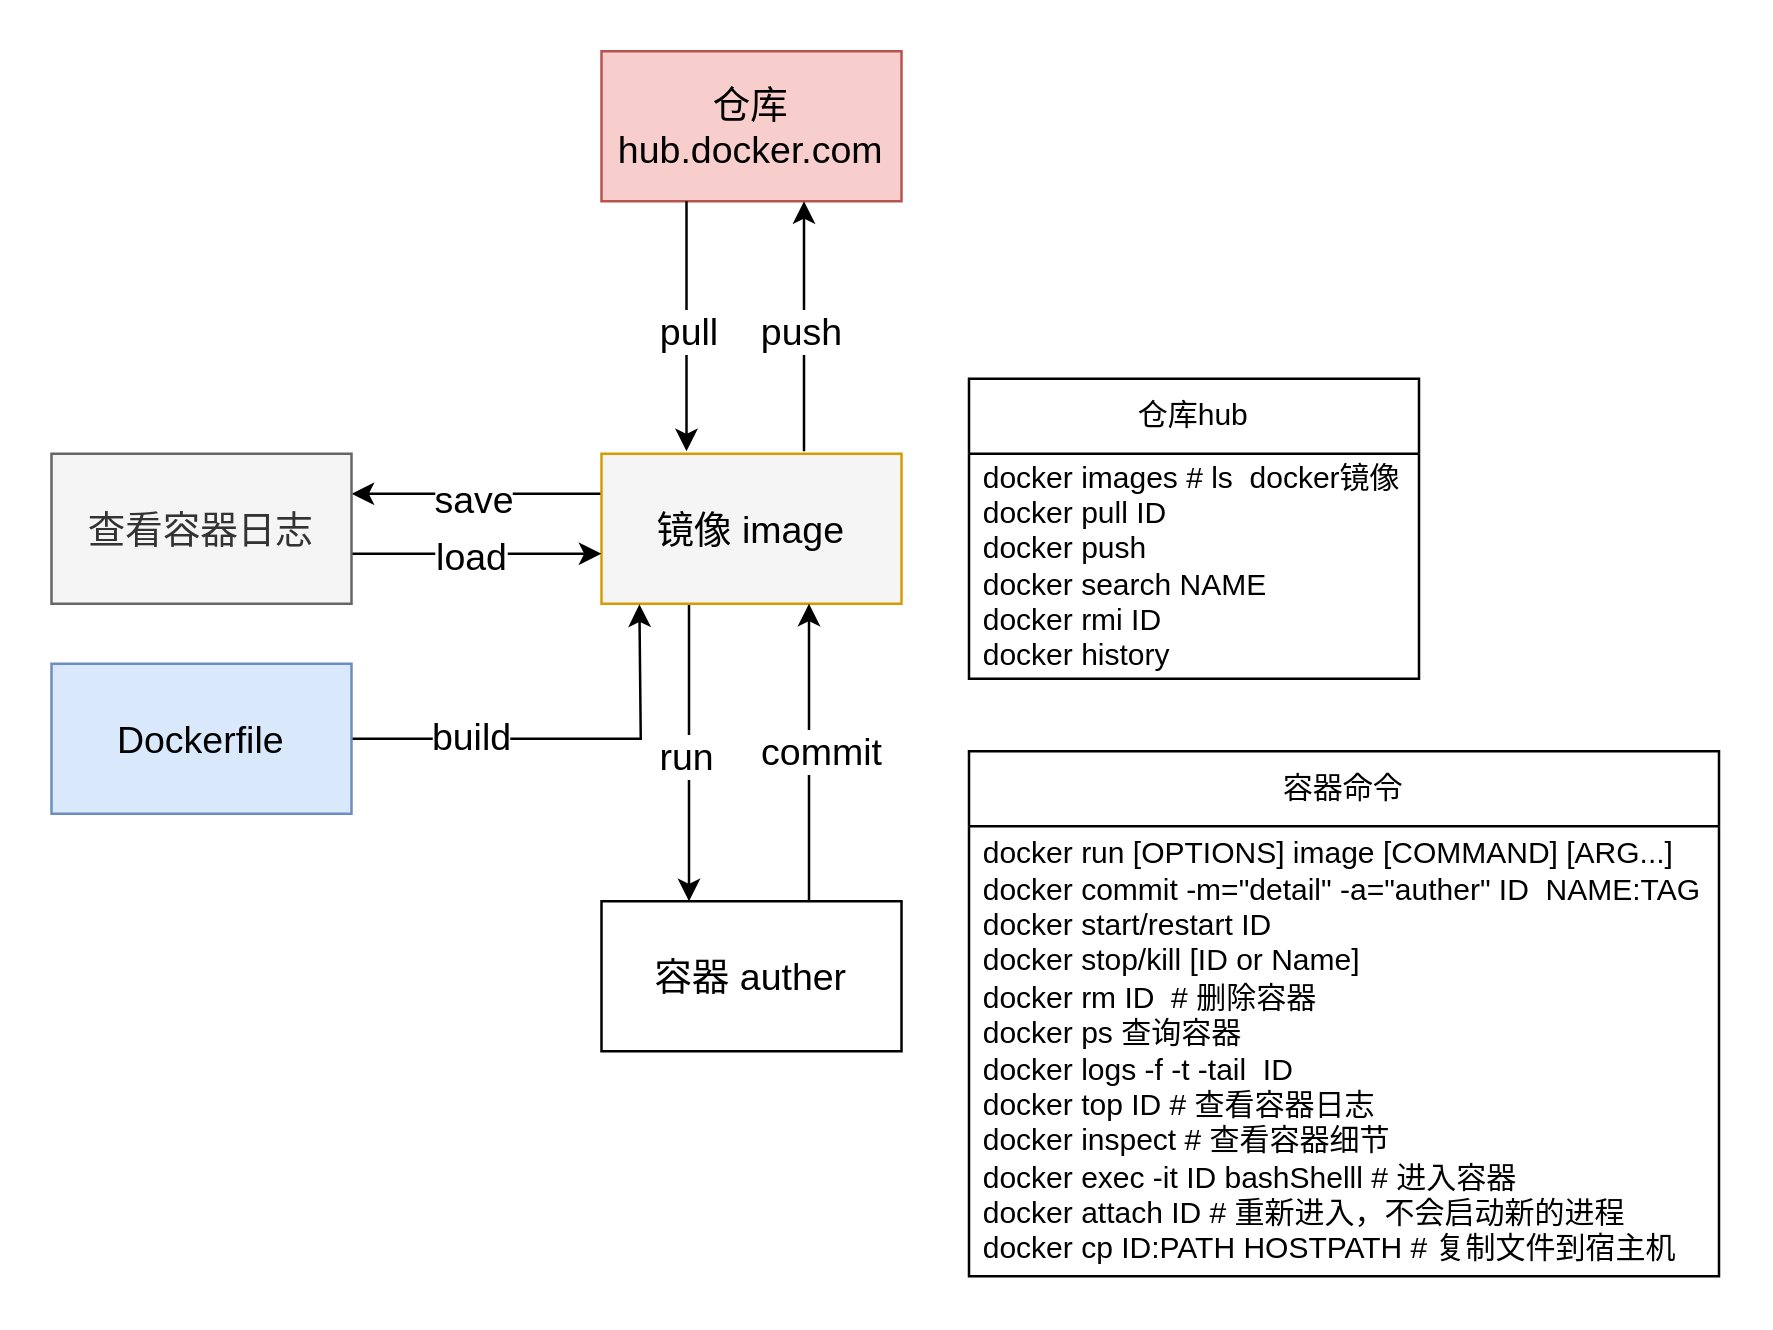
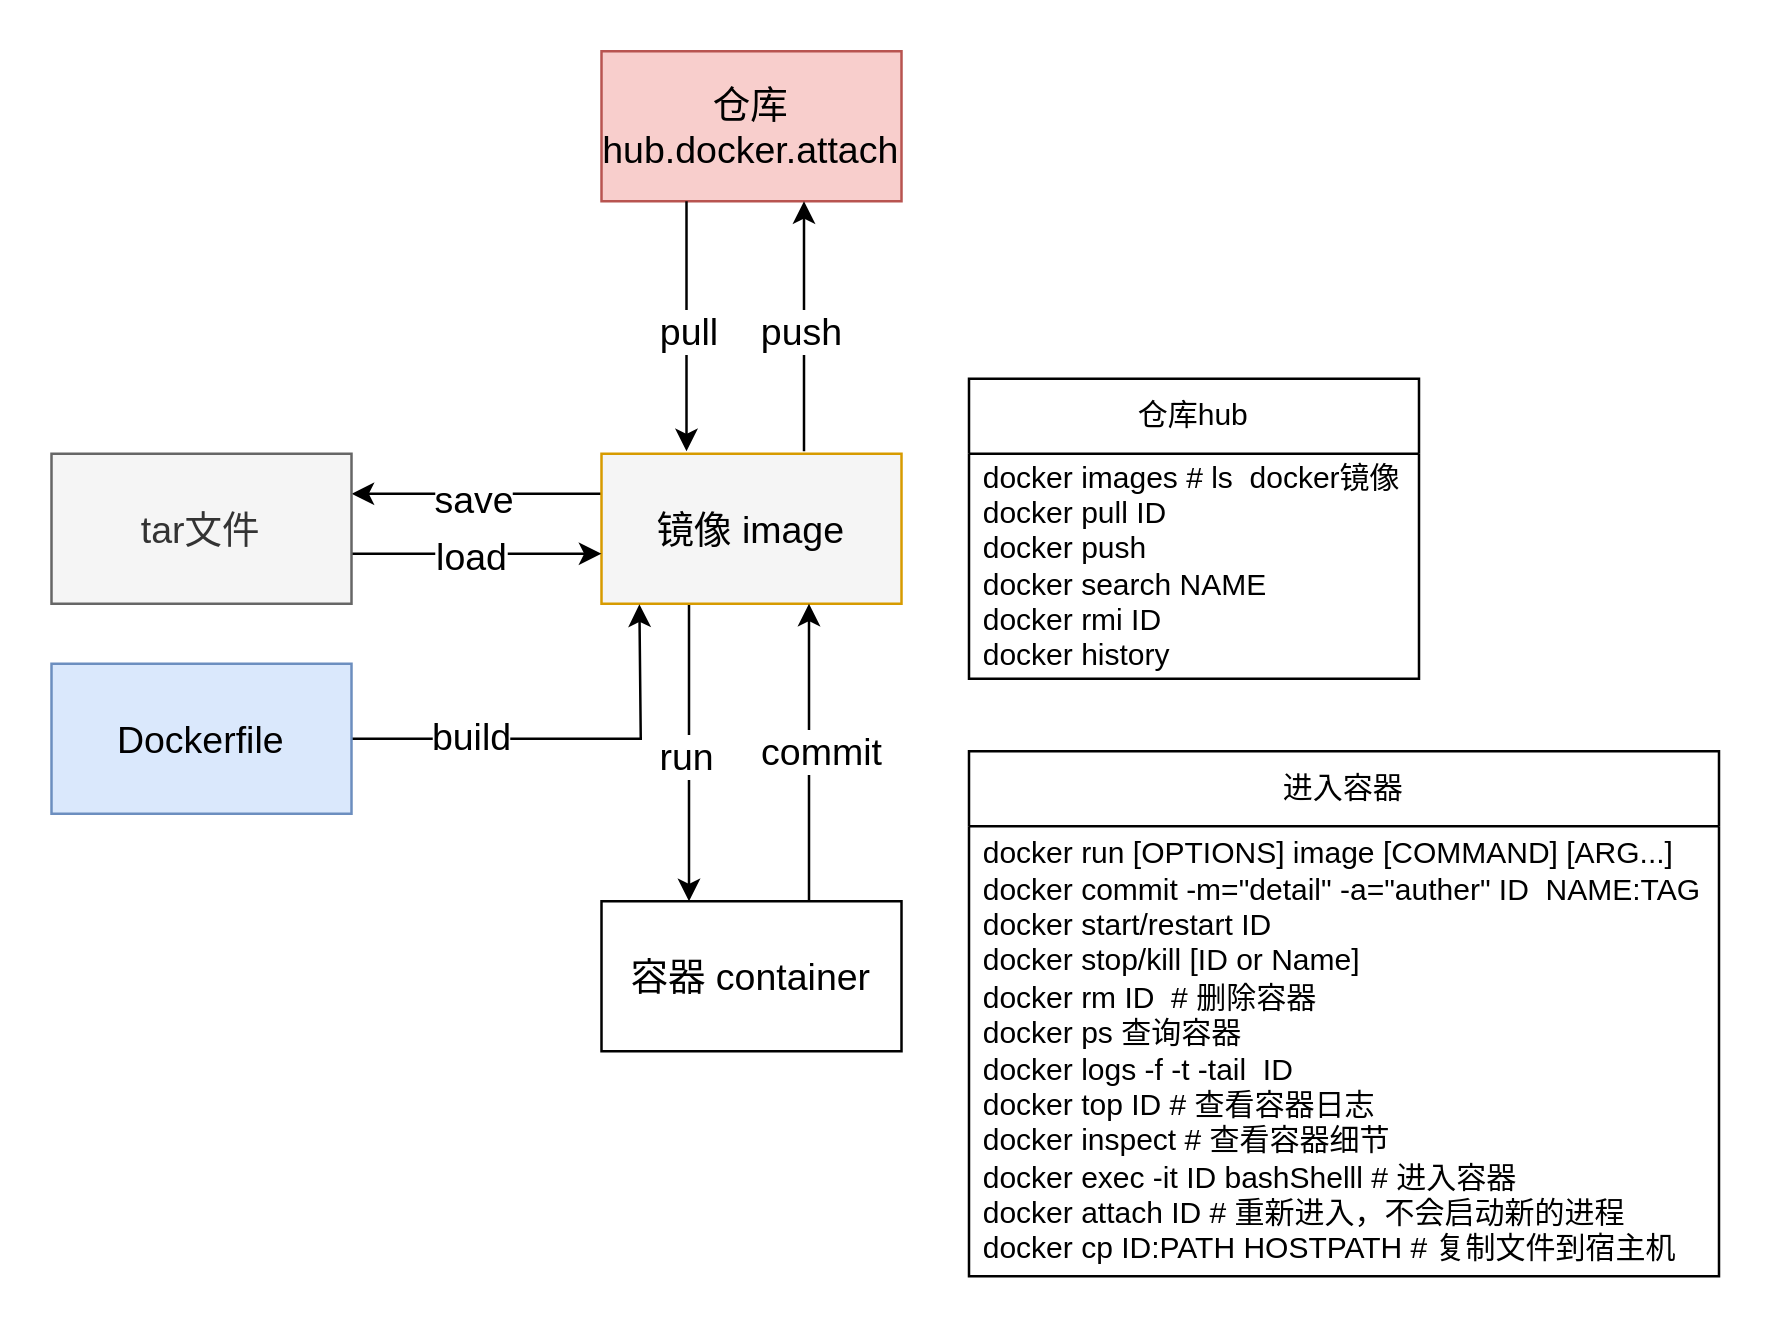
(751, 126) -> (751, 126)
(201, 529) -> (201, 529)
(1344, 789) -> (1344, 789)
(751, 976) -> (751, 976)
